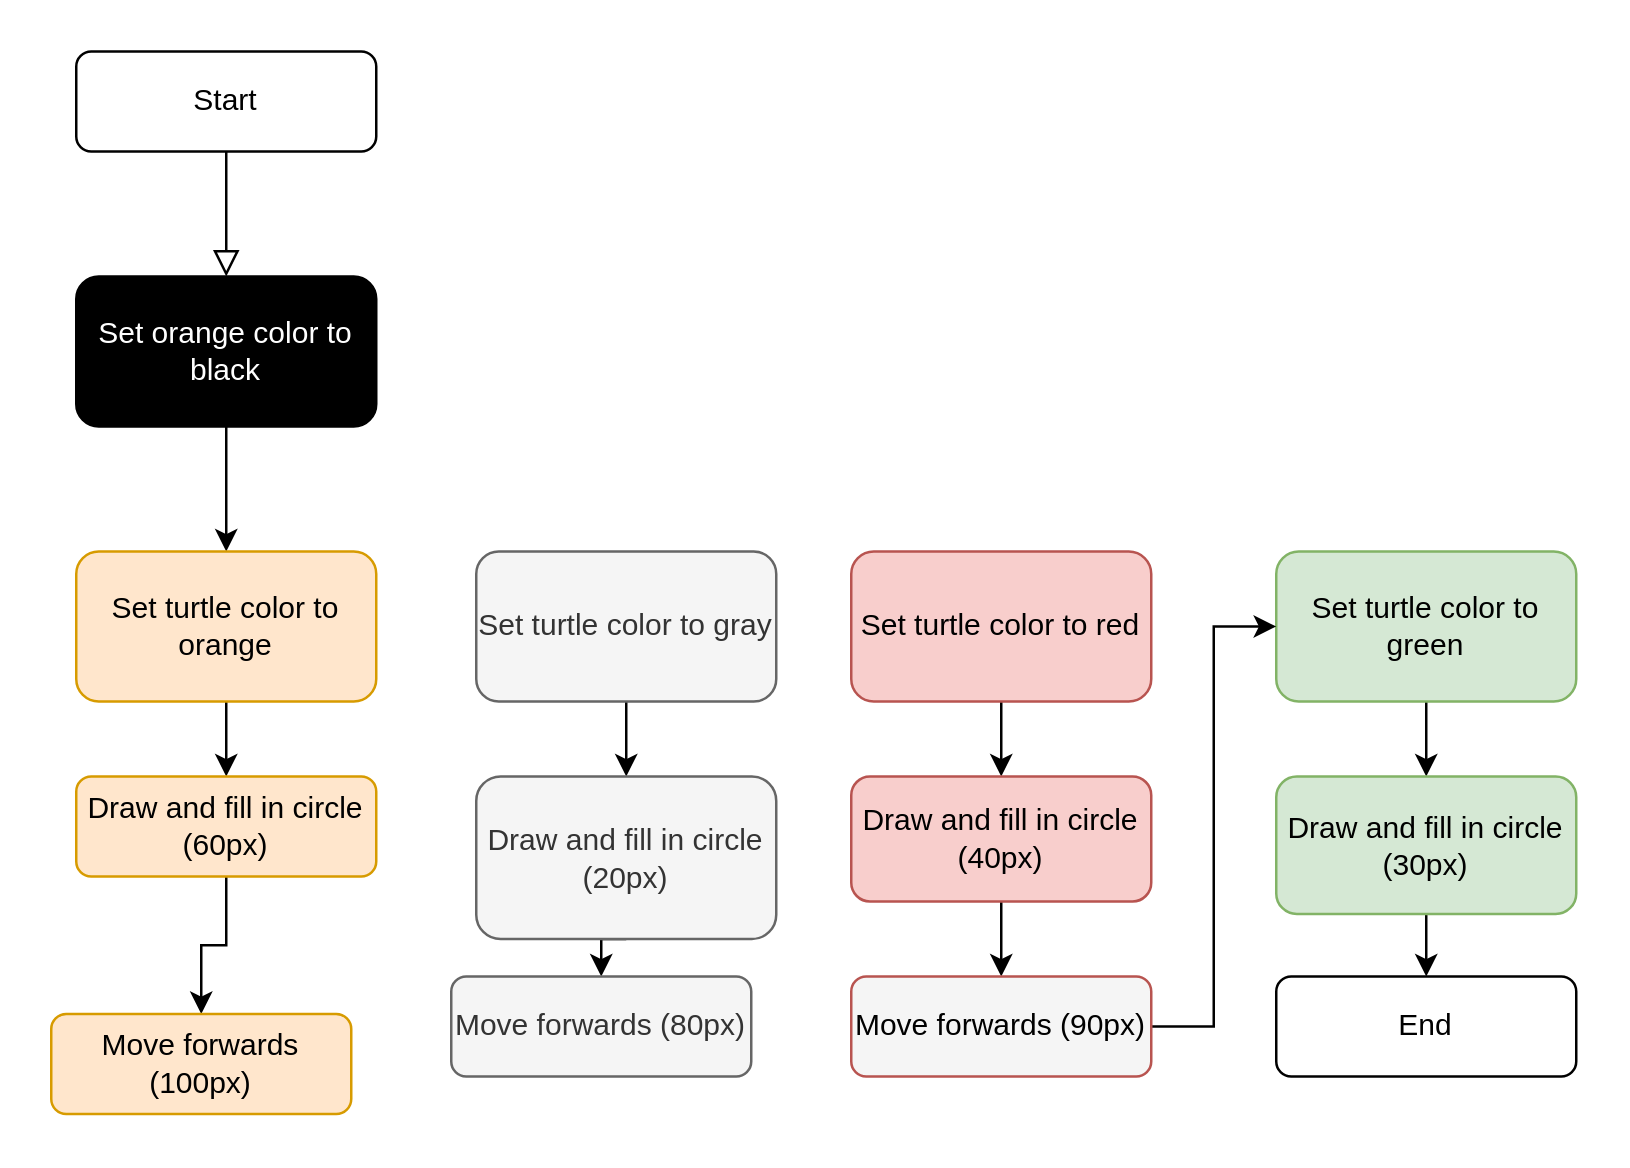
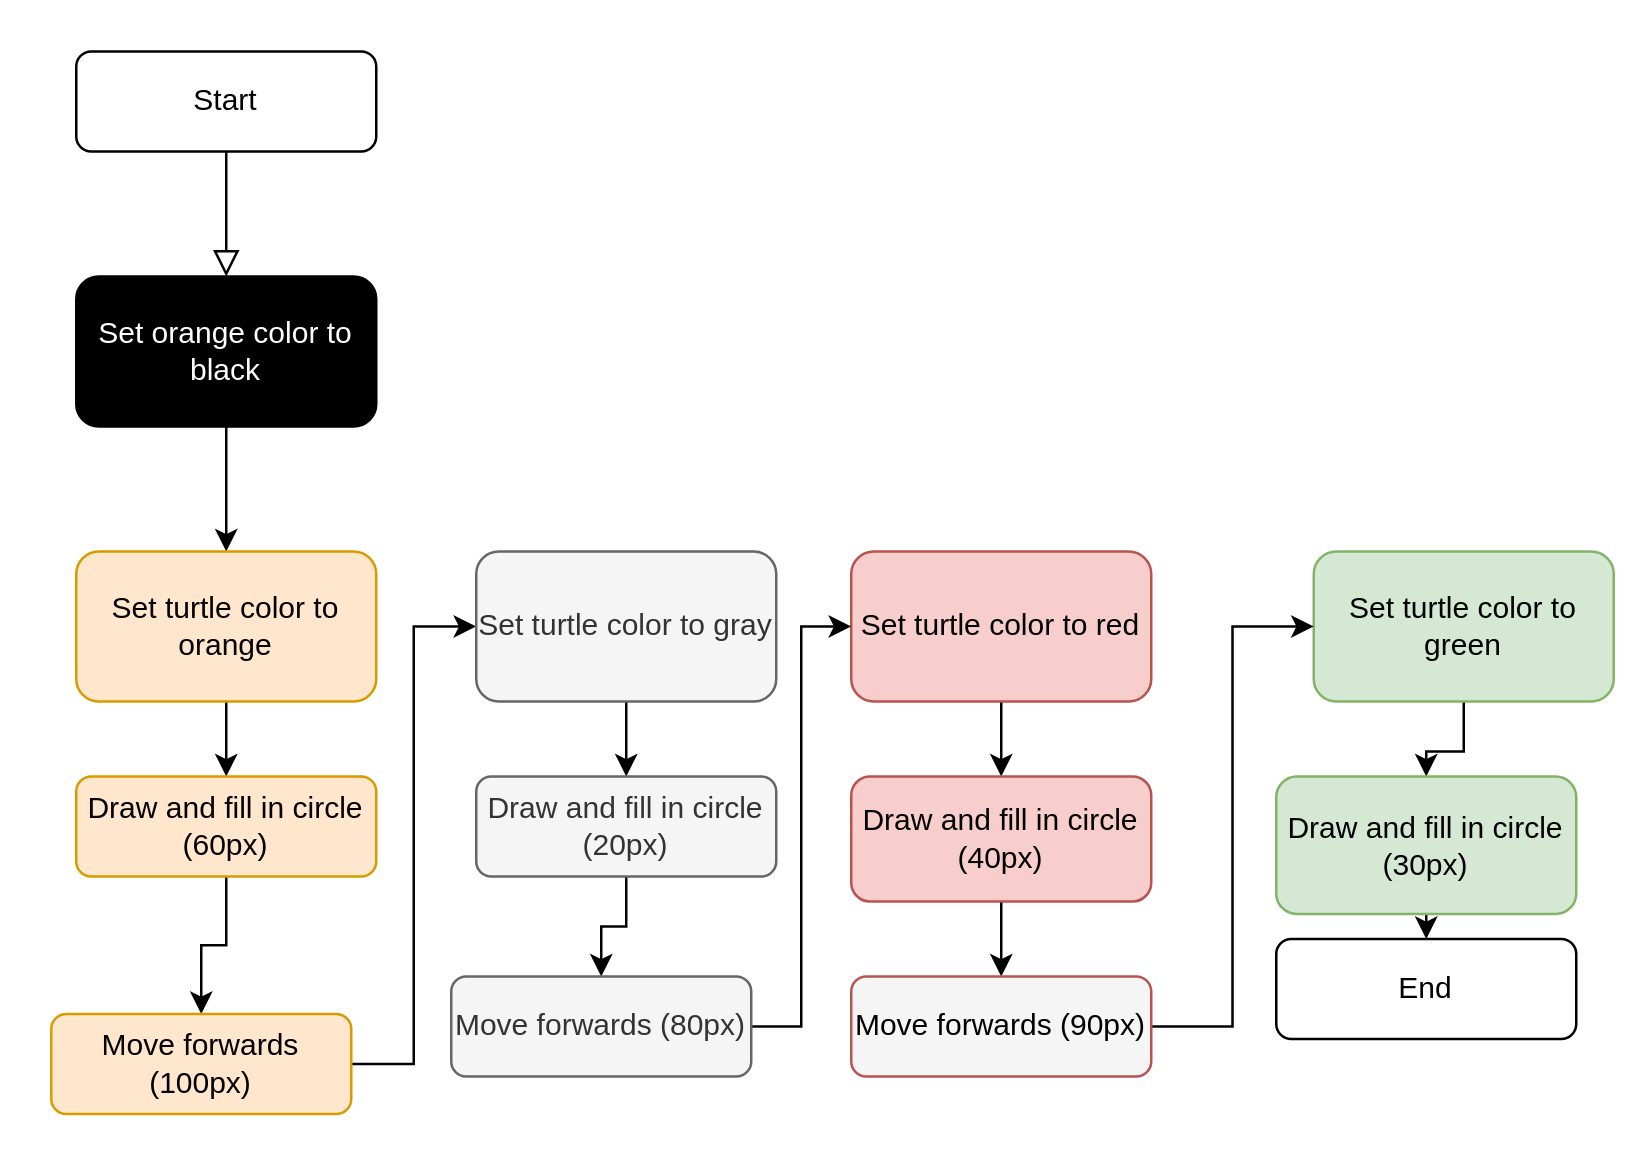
(1426, 626) -> (1464, 626)
none -> (801, 834)
none -> (414, 854)
(626, 858) -> (626, 826)
(1426, 1026) -> (1426, 989)
